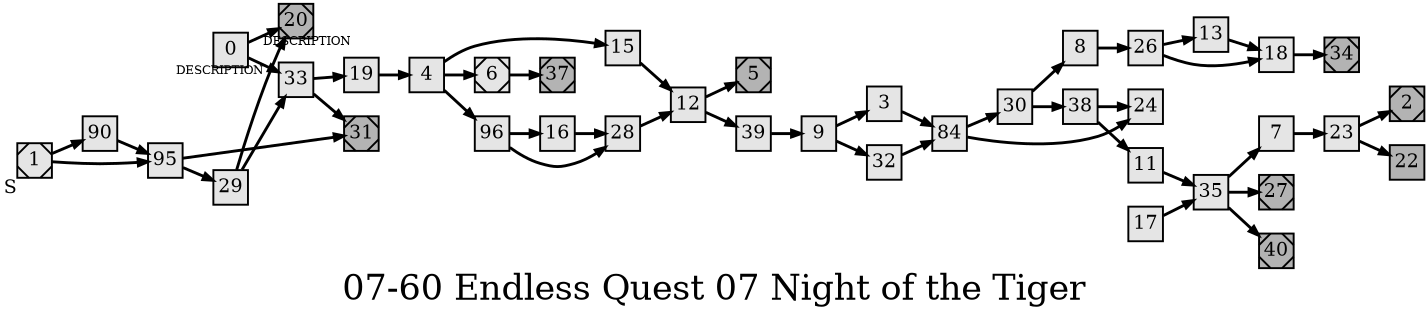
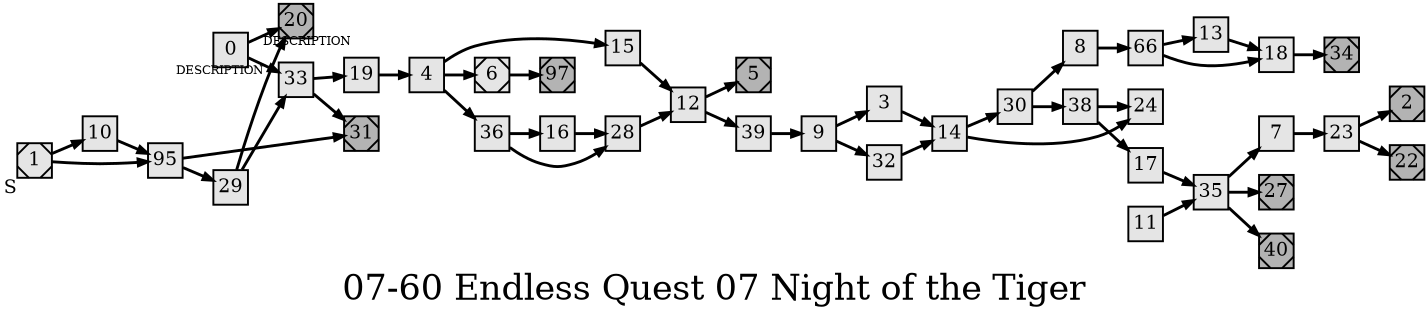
(1146, 48) -> (1146, 48)
(557, 75) -> (557, 75)
(100, 134) -> (100, 134)
(492, 134) -> (492, 134)
(950, 134) -> (950, 134)
(1114, 137) -> (1114, 137)
(1407, 162) -> (1407, 162)
